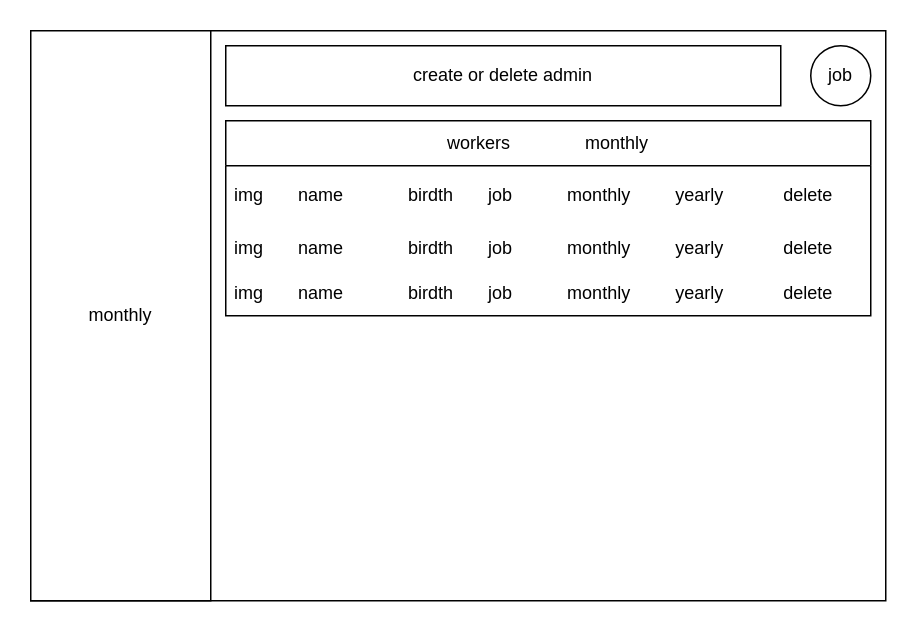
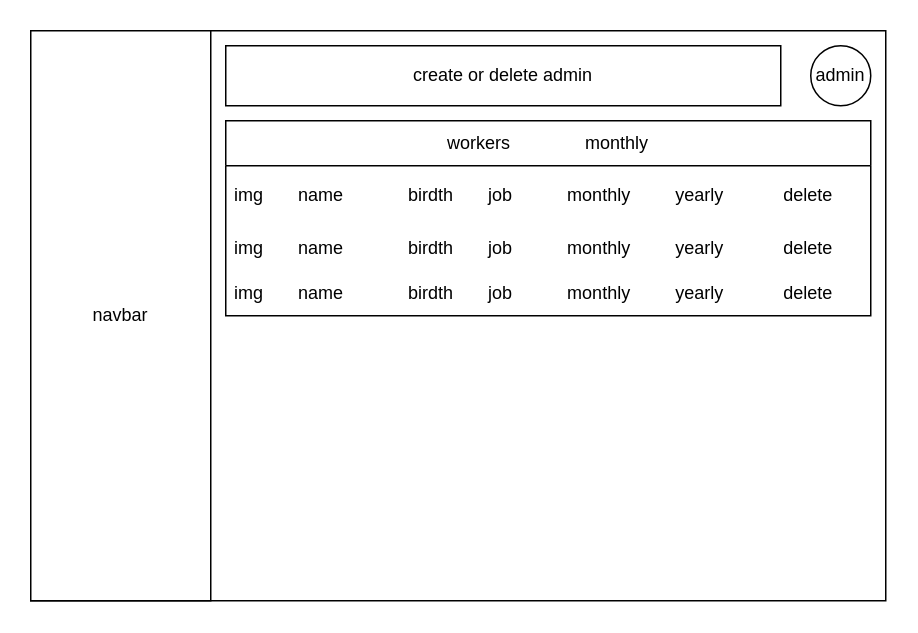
(841, 76) -> (841, 76)
(121, 316) -> (121, 316)
